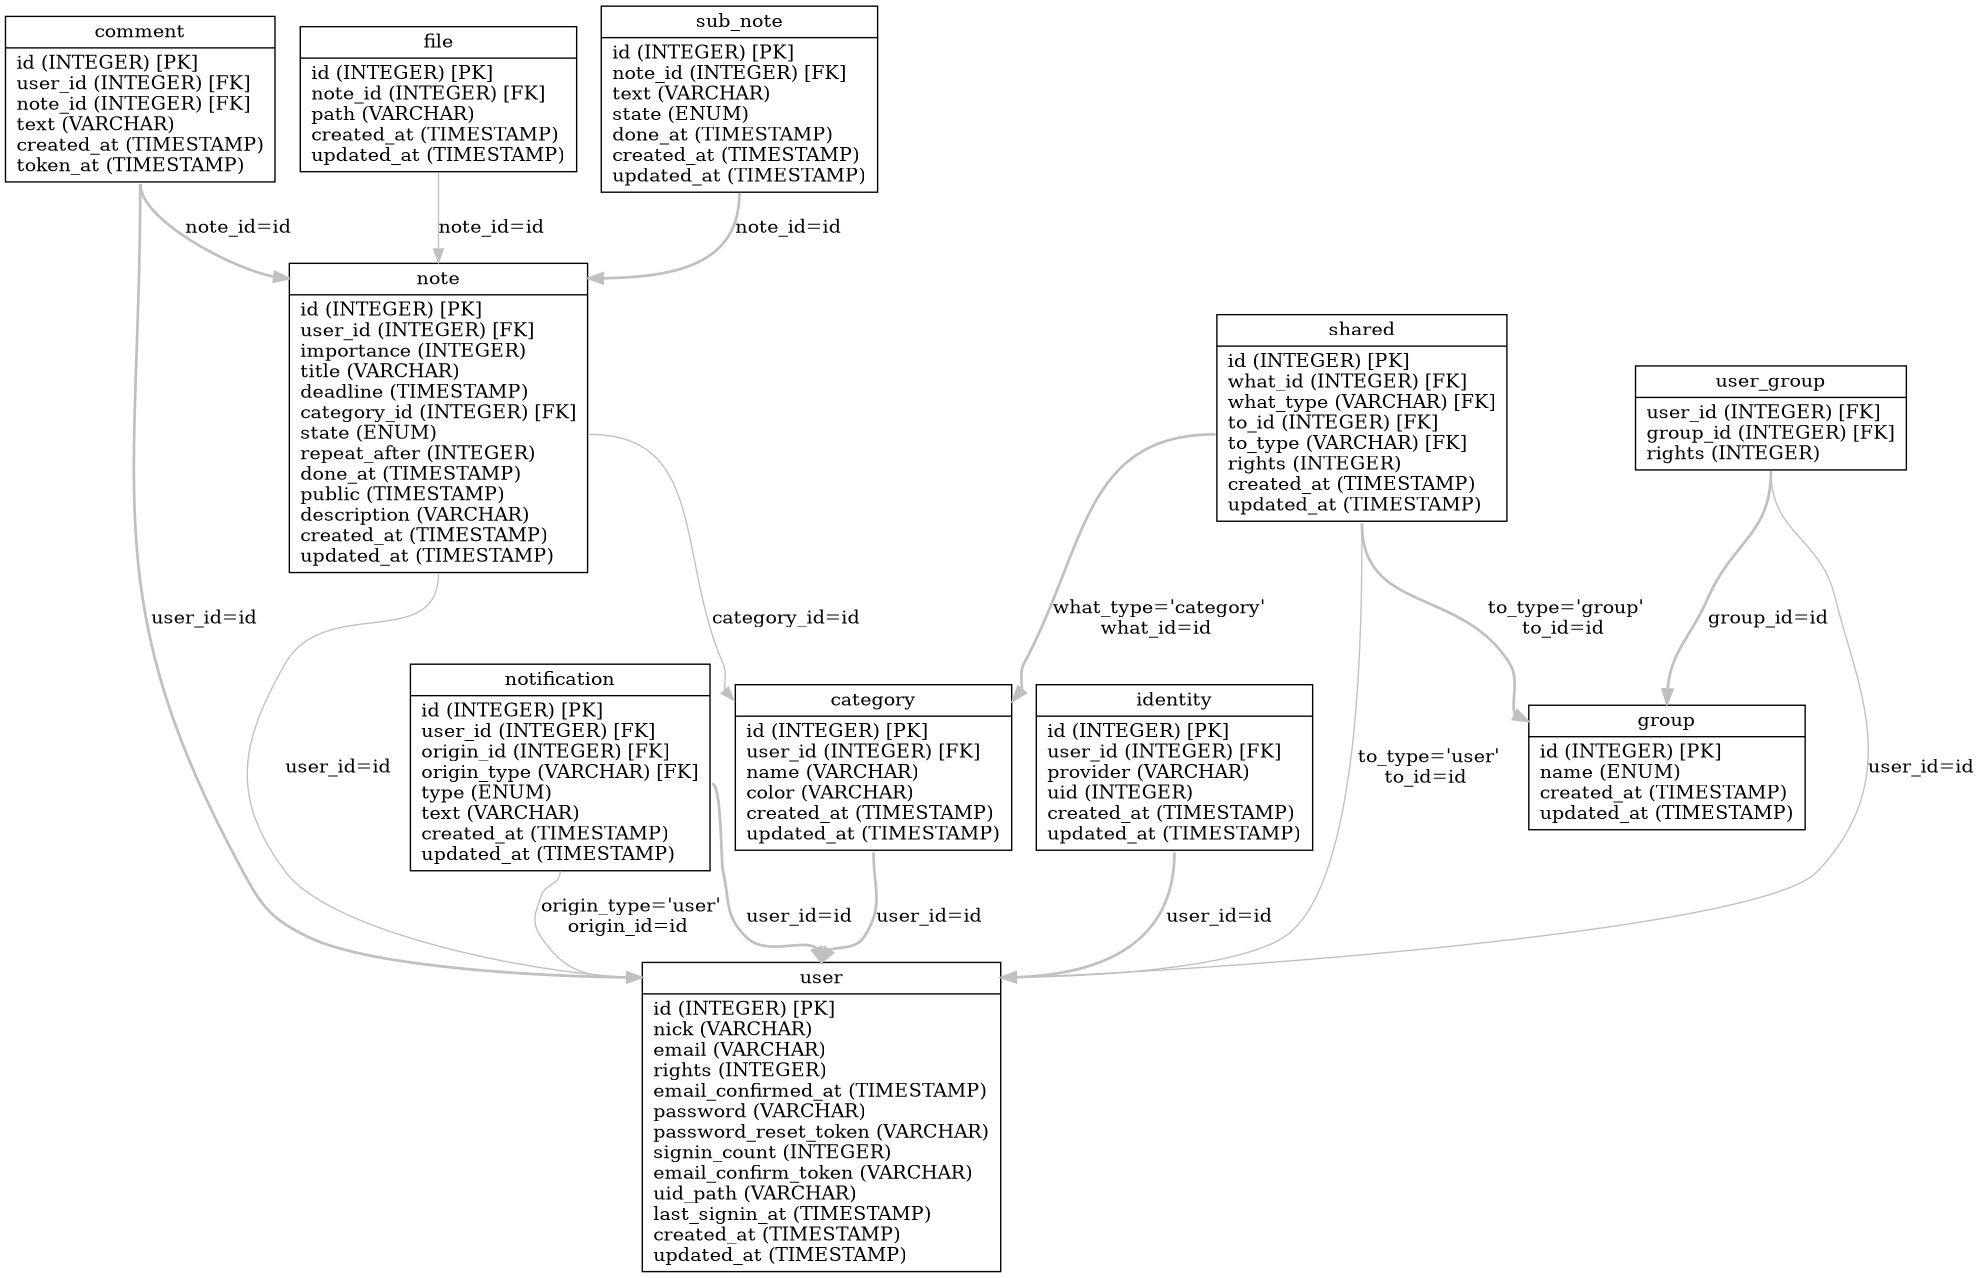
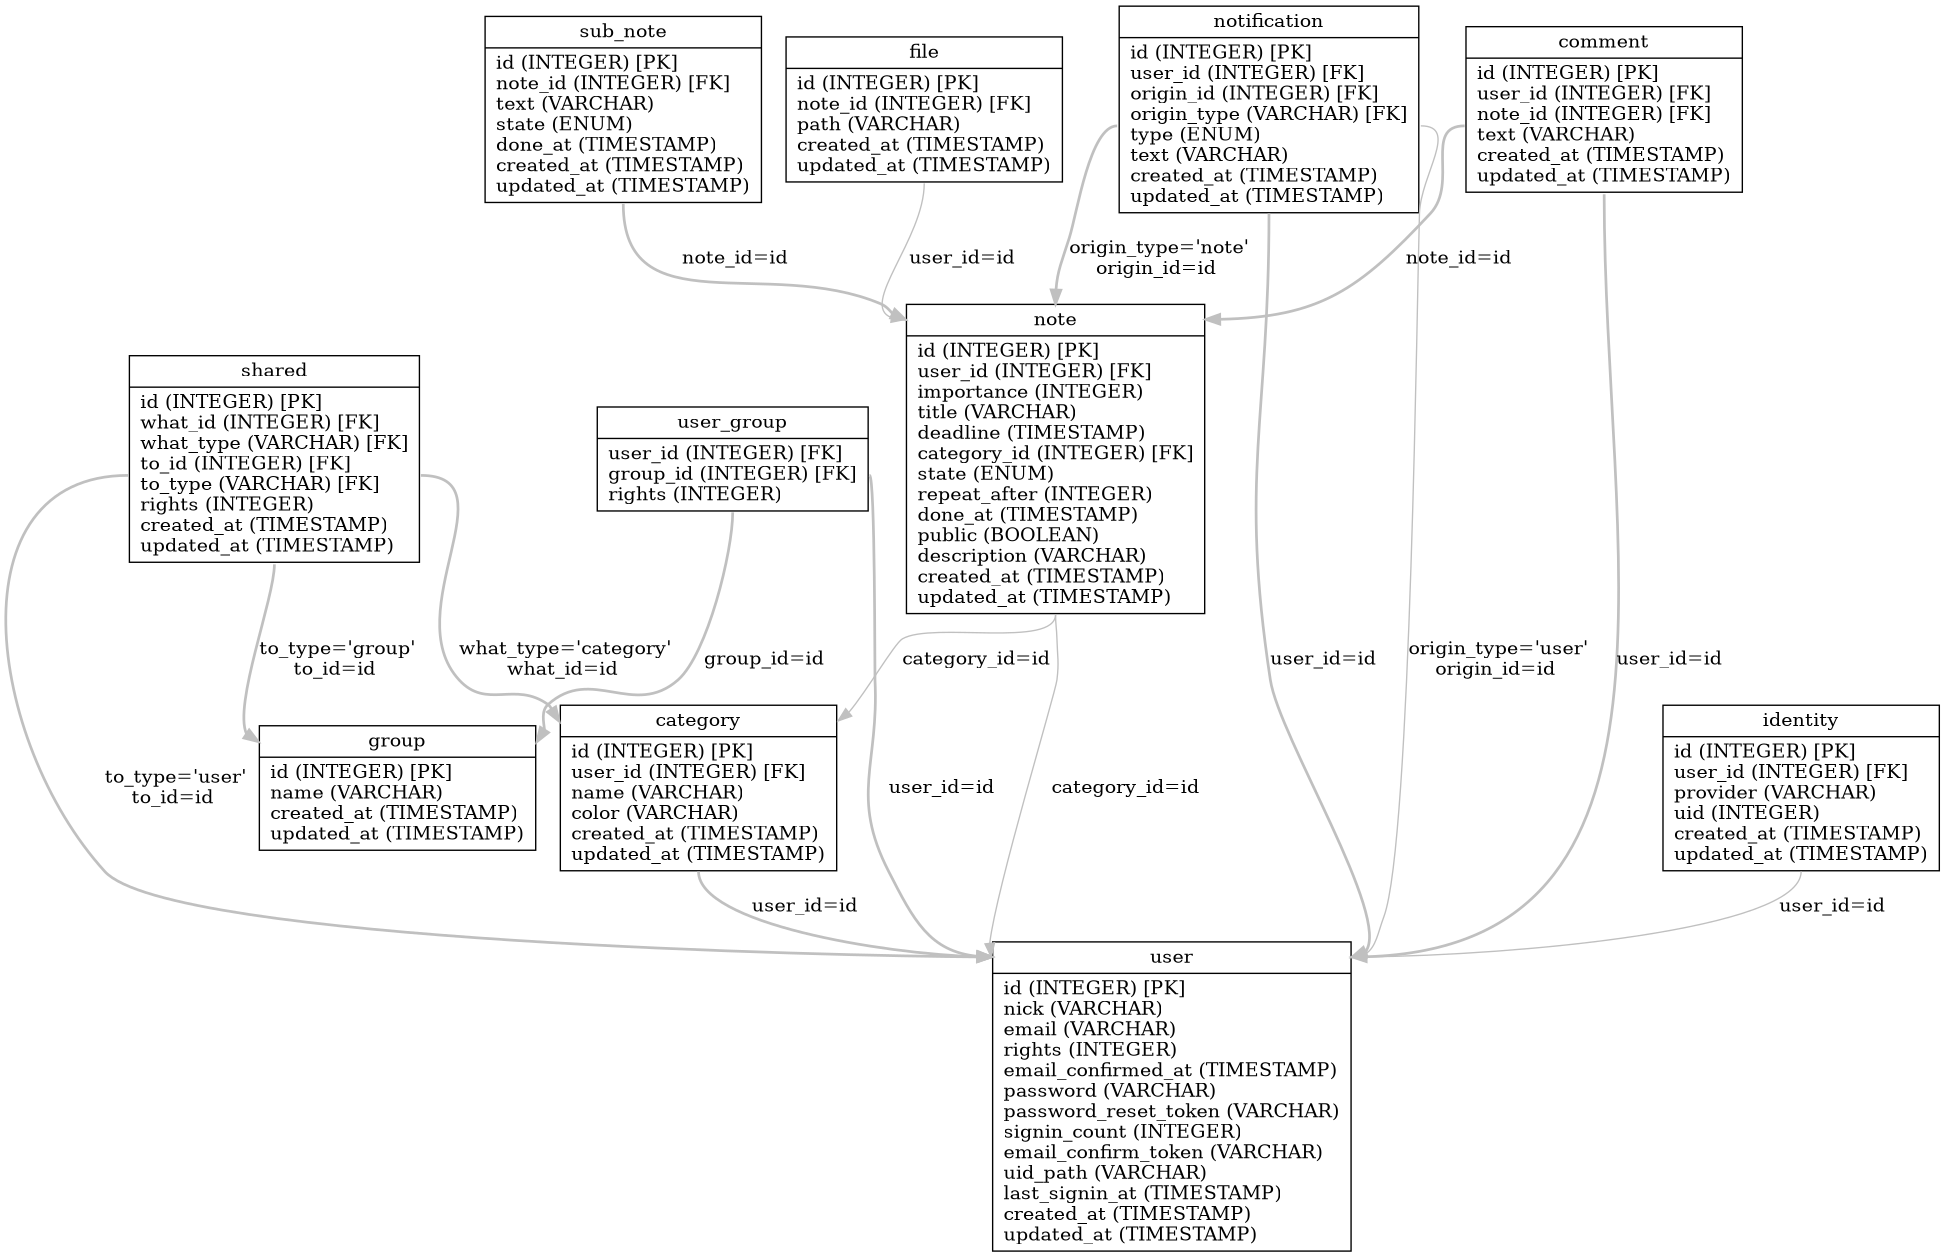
(131, 166) -> (1604, 176)
none -> (1078, 203)
(495, 228) -> (965, 259)
(403, 495) -> (1008, 536)
(341, 767) -> (1129, 788)
(1610, 772) -> (357, 793)
(1326, 872) -> (293, 920)
(1638, 922) -> (873, 740)
(1125, 949) -> (1593, 942)
